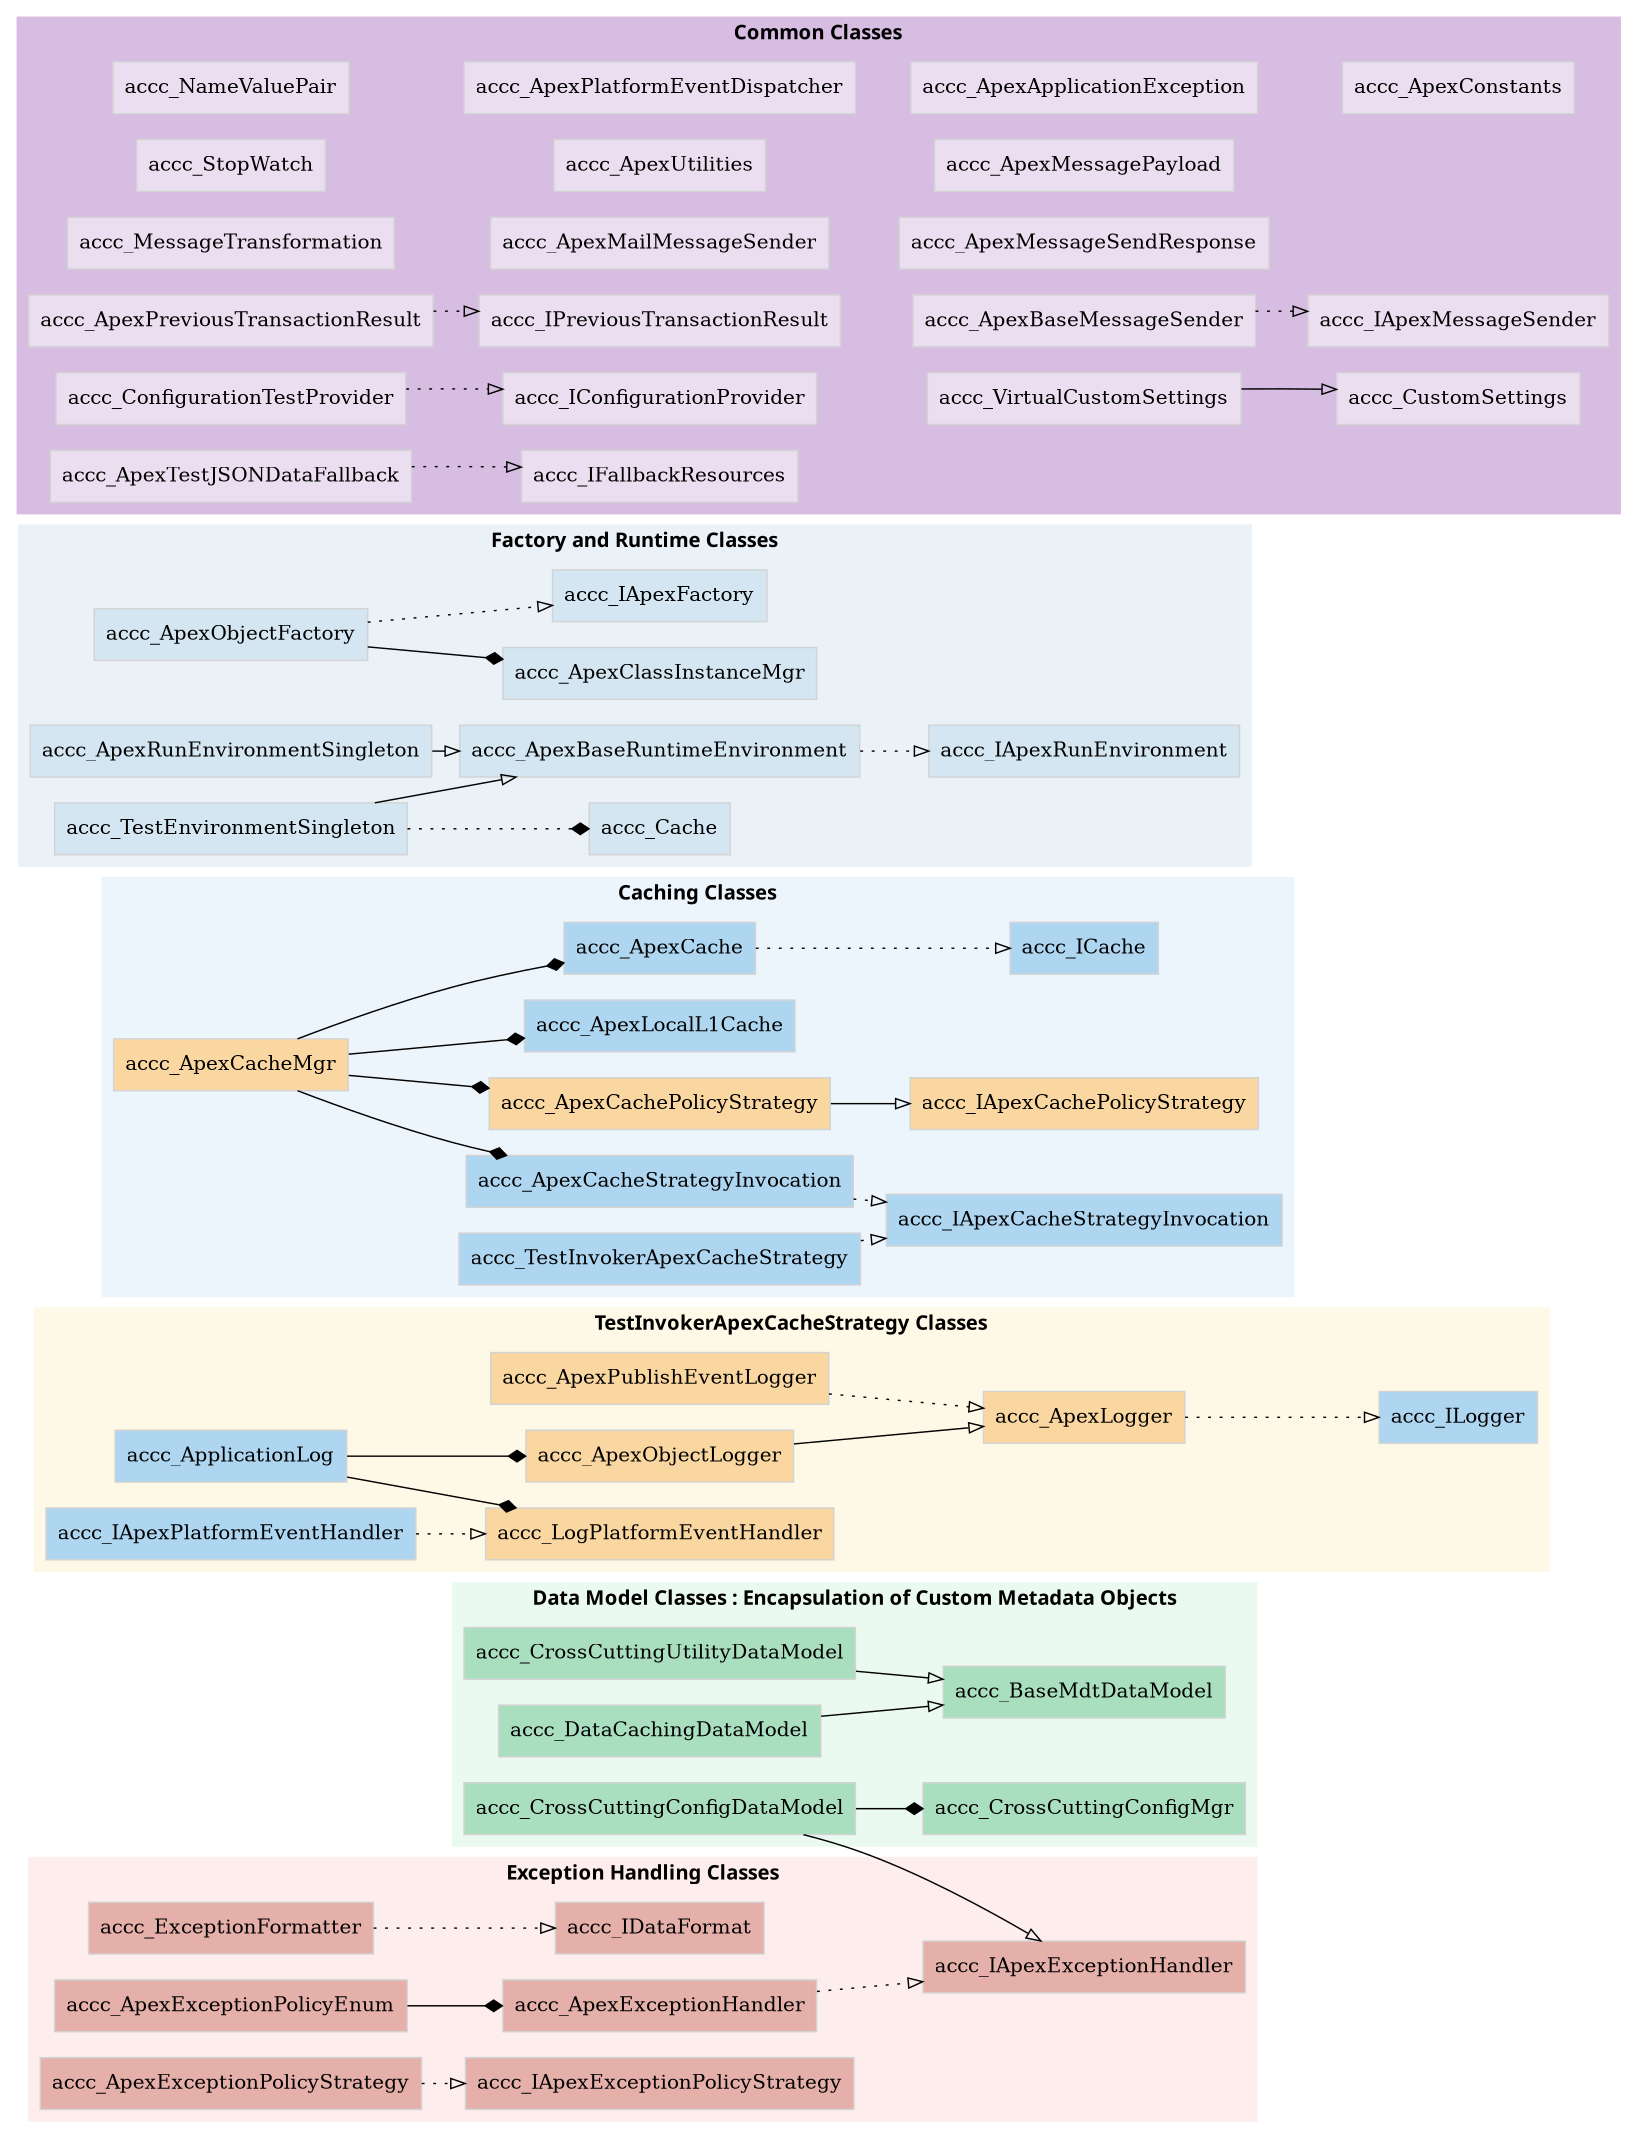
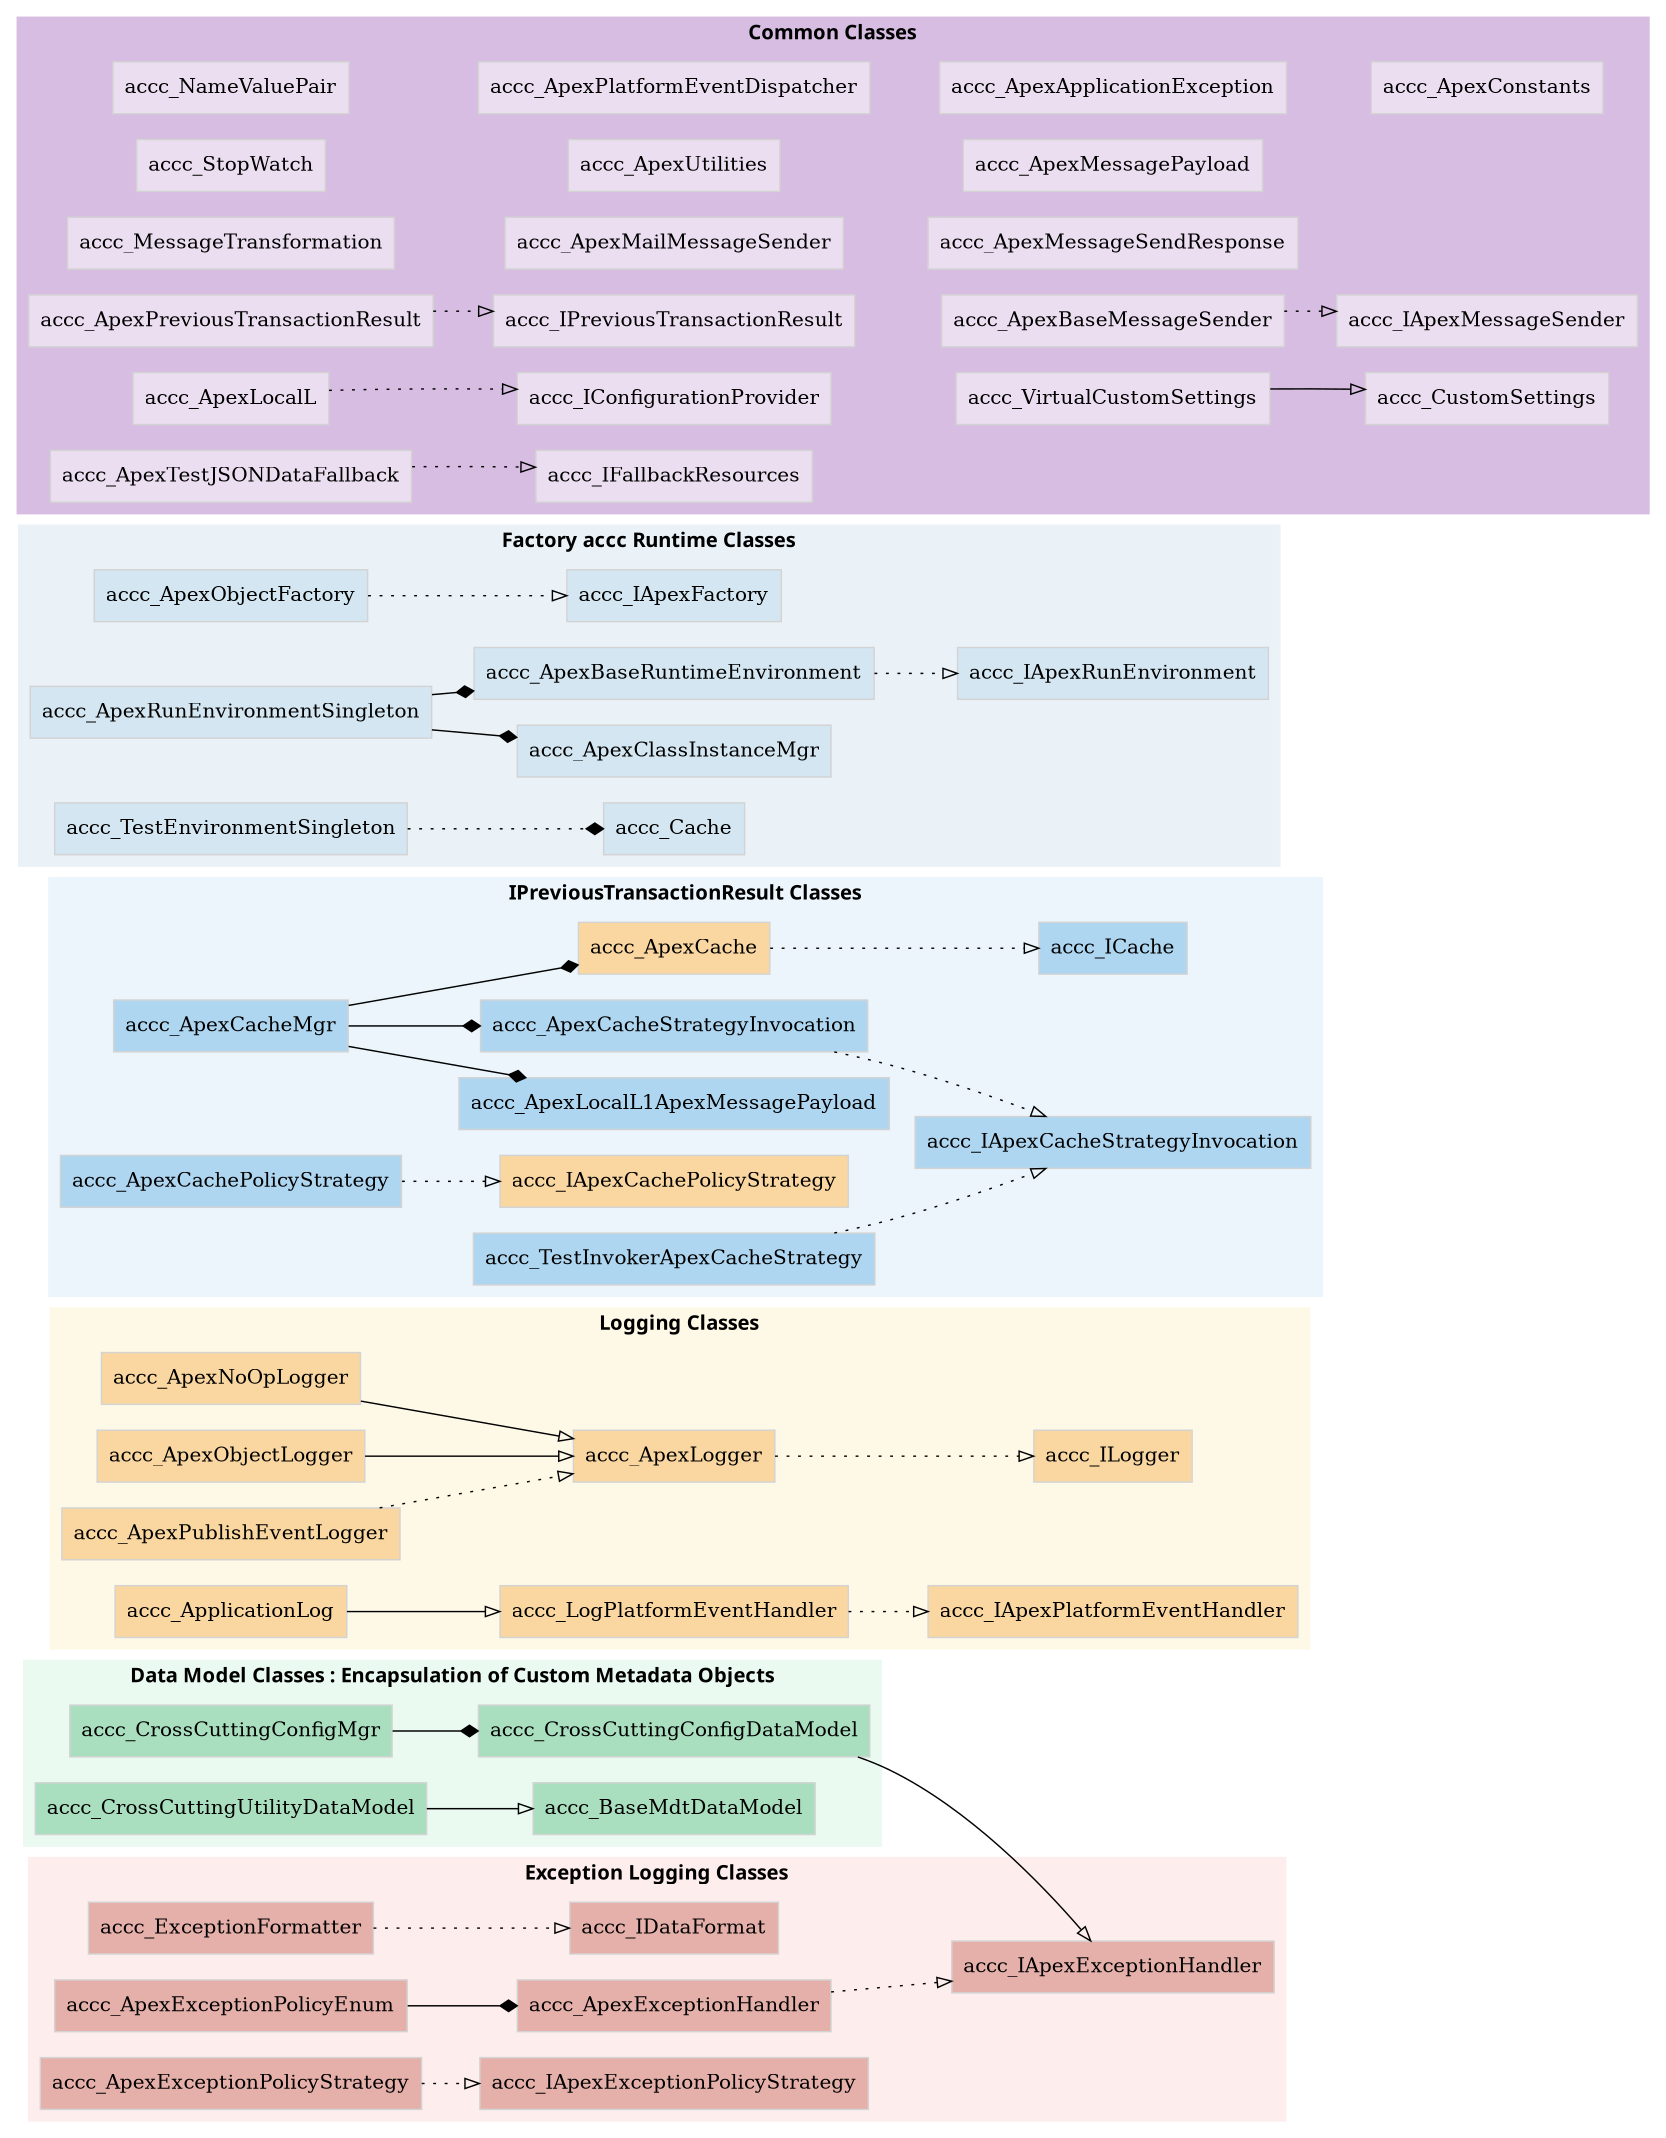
(231, 399) -> (231, 399)
(635, 542) -> (649, 542)
(427, 652) -> (466, 733)
(439, 751) -> (444, 694)
(438, 791) -> none
(698, 894) -> (686, 894)
(660, 948) -> (674, 948)
(660, 1026) -> (674, 1104)
(231, 1065) -> (231, 1026)
(410, 1081) -> none
(660, 1104) -> (231, 1181)
(863, 1104) -> (444, 1181)
(792, 1324) -> (680, 1324)
none -> (231, 1378)
(1458, 1417) -> (1113, 1456)
(231, 1456) -> (231, 1612)
(428, 1456) -> none
(423, 1491) -> (416, 1612)
(231, 1534) -> (1113, 1612)
(443, 1534) -> (881, 1612)
(660, 1731) -> none
(881, 1809) -> (427, 1731)
(643, 1874) -> (657, 1874)
